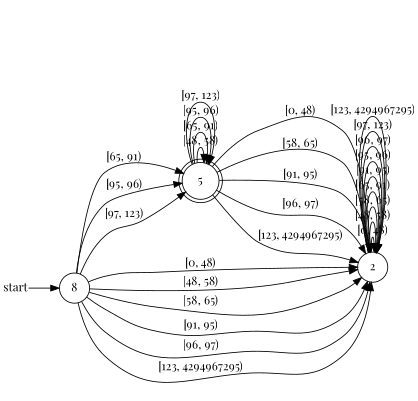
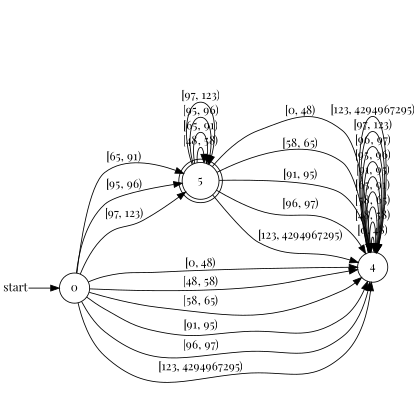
(373, 267) -> (373, 267)
(75, 288) -> (75, 288)
